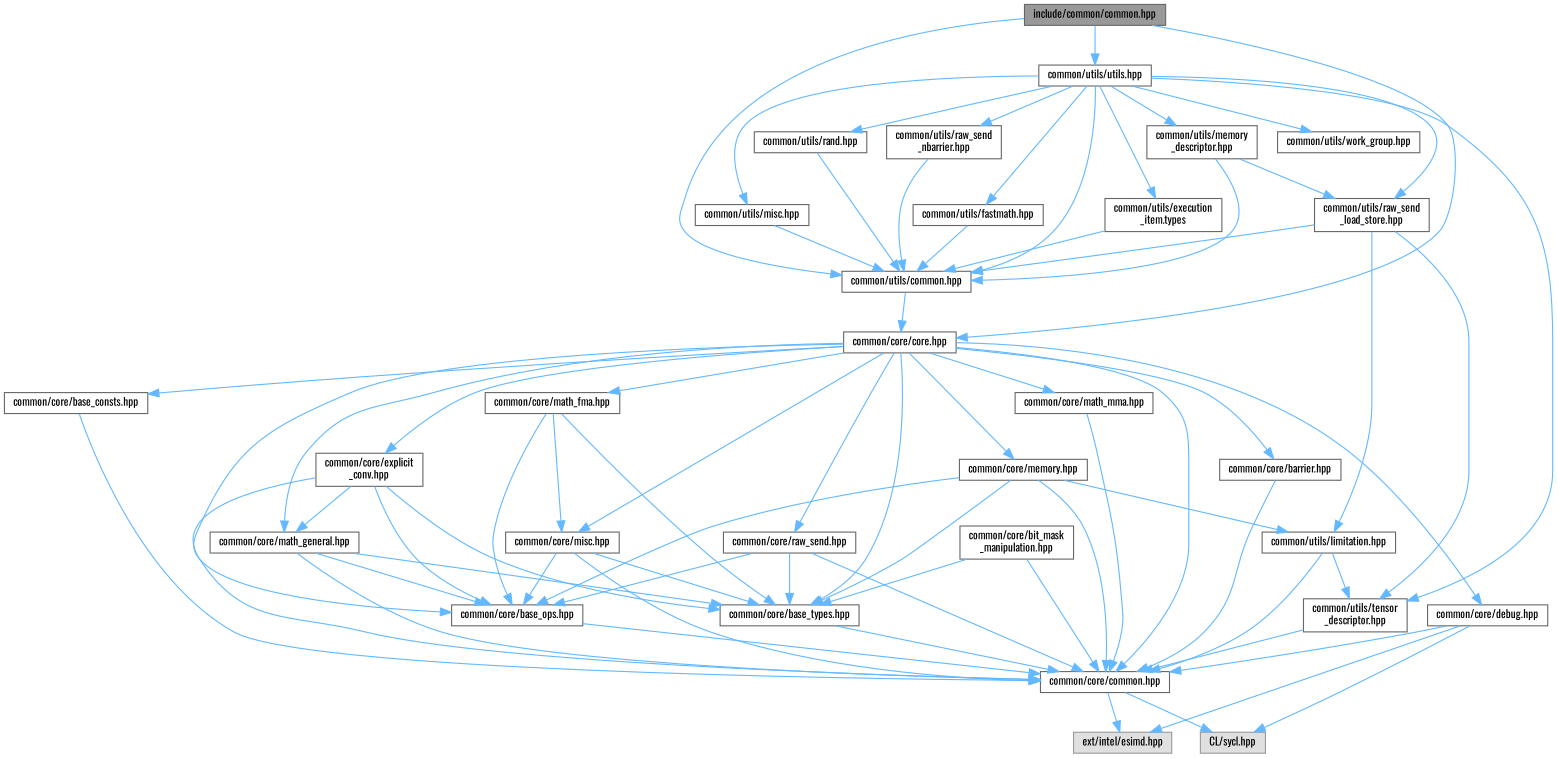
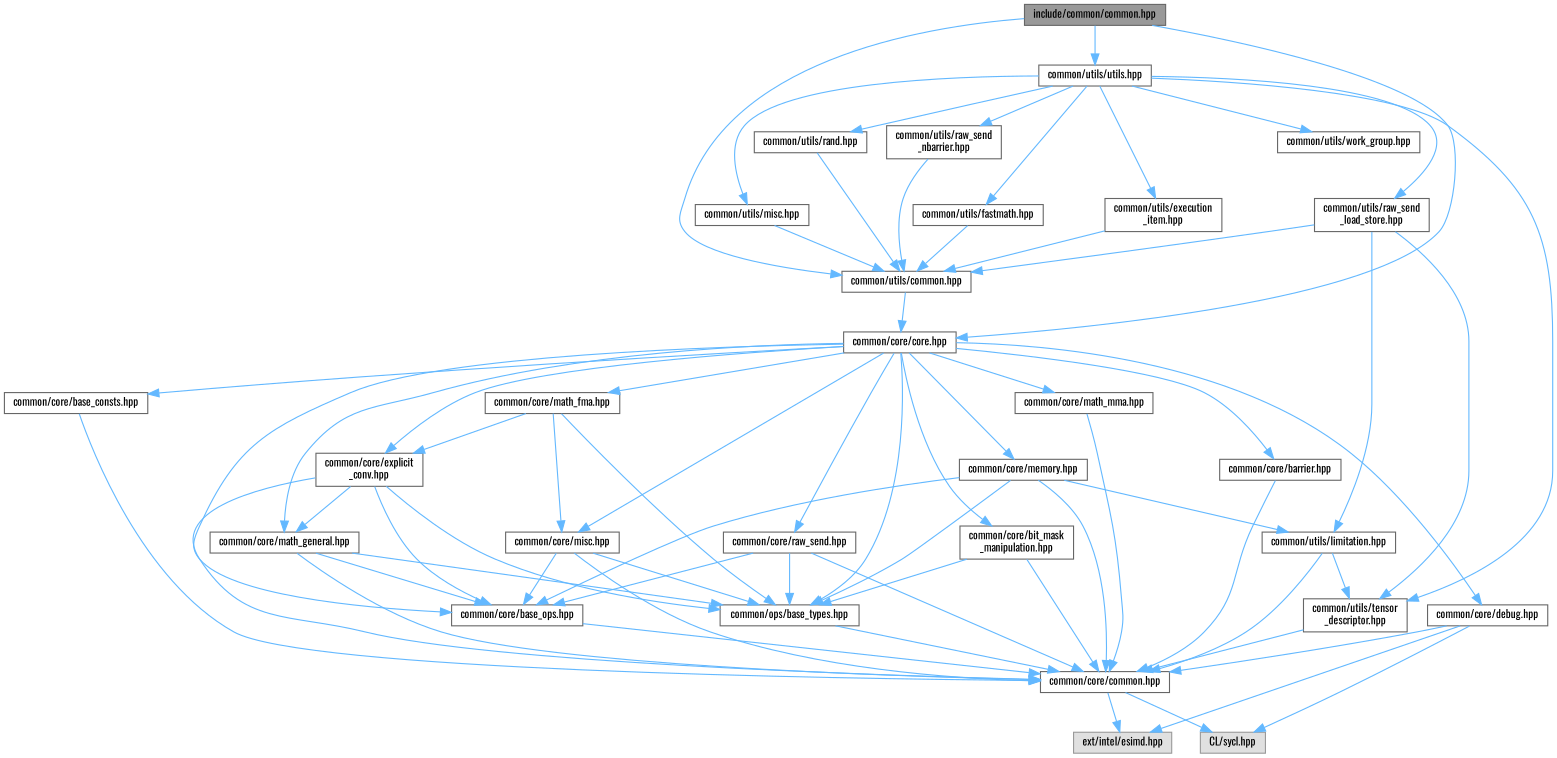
(1202, 142) -> none
(1073, 201) -> none
(1163, 215) -> (1163, 215)
(1186, 428) -> (927, 444)
(503, 501) -> (475, 431)
(790, 615) -> (790, 615)
